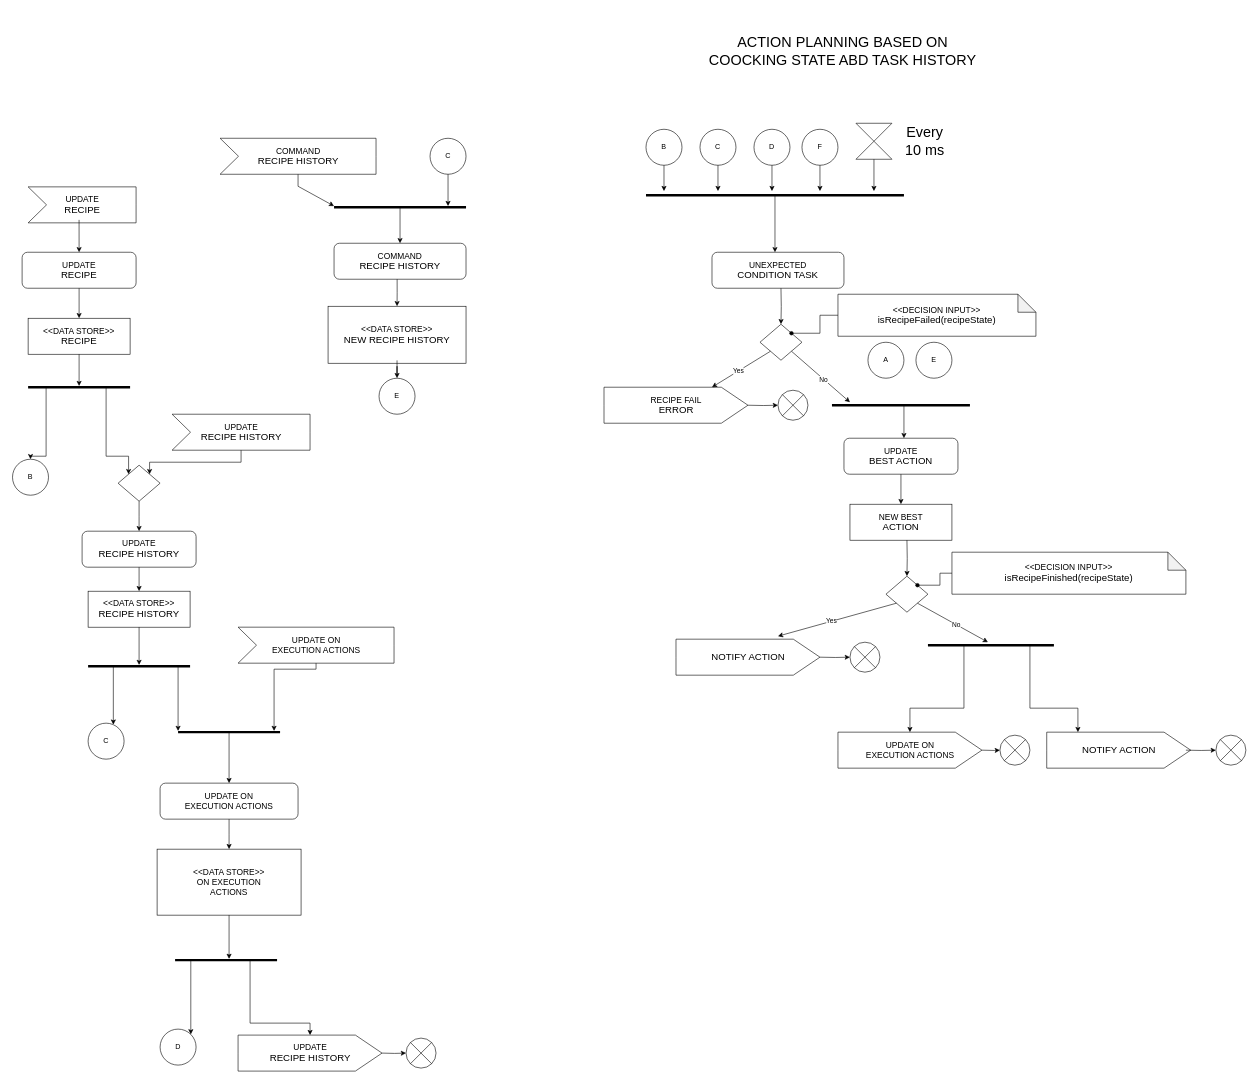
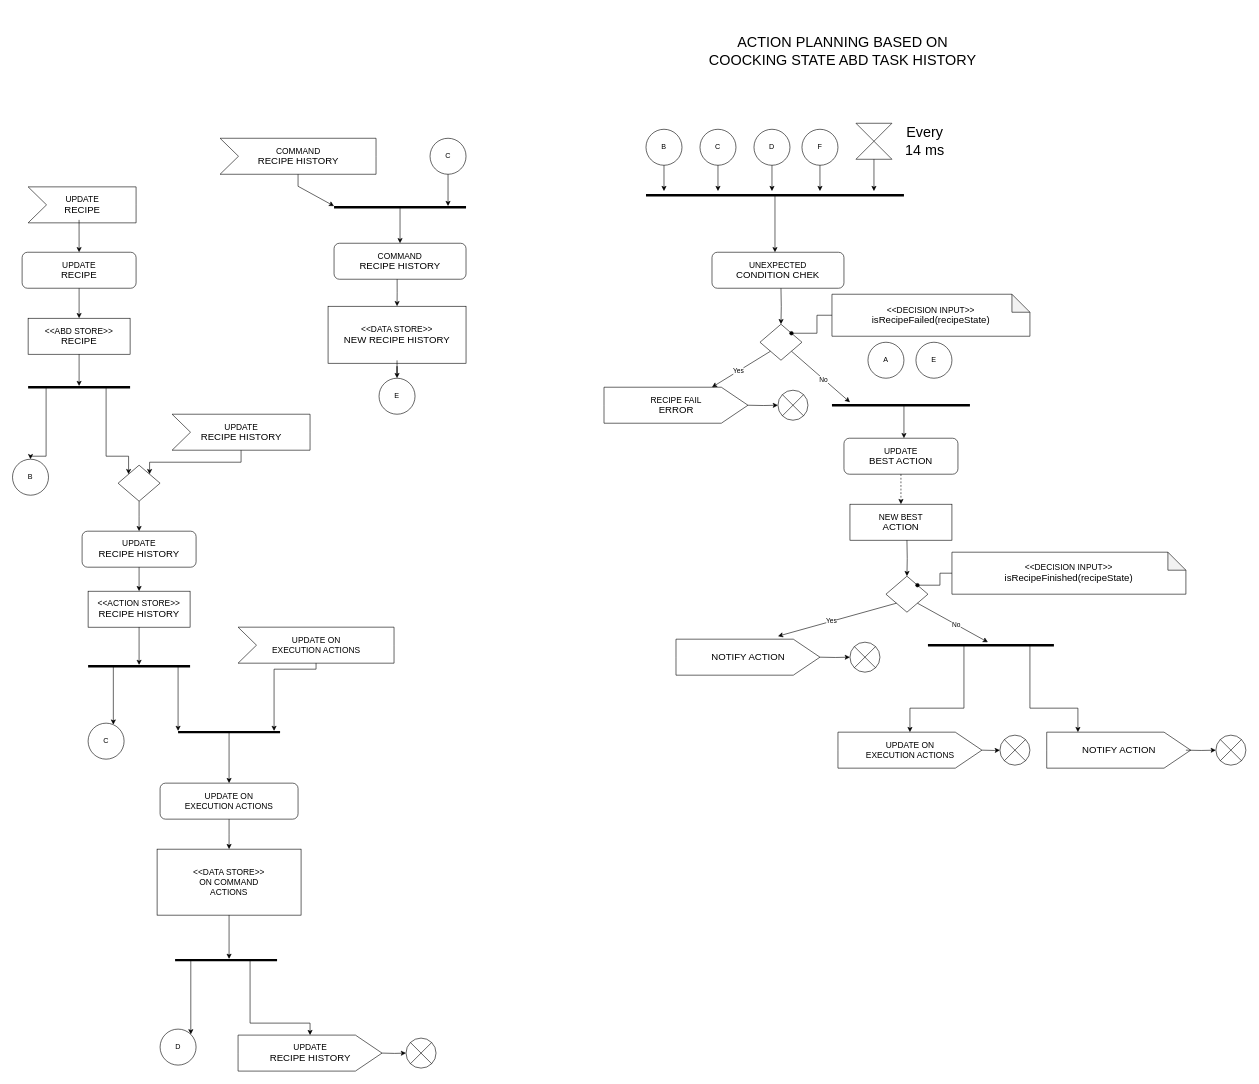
(925, 141) -> (925, 141)
(778, 270) -> (778, 270)
(937, 315) -> (931, 315)
(79, 336) -> (79, 336)
(901, 487) -> (901, 487)
(139, 609) -> (139, 609)
(229, 882) -> (229, 882)
